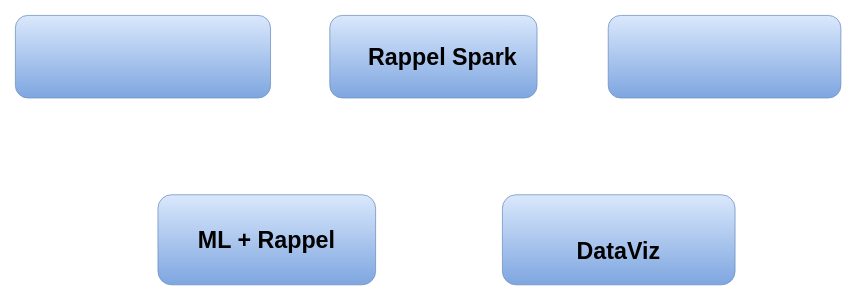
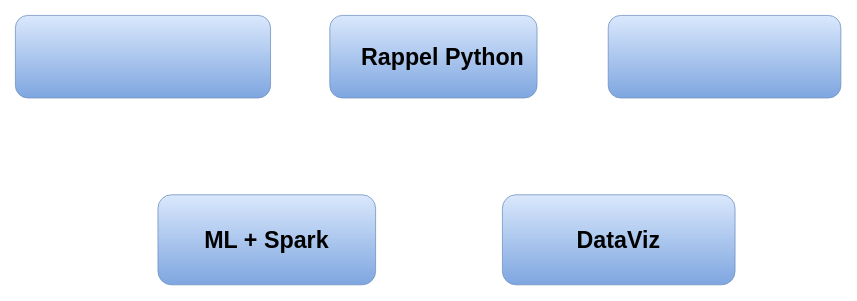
(443, 57) -> (443, 57)
(267, 240) -> (267, 240)
(618, 251) -> (618, 240)
